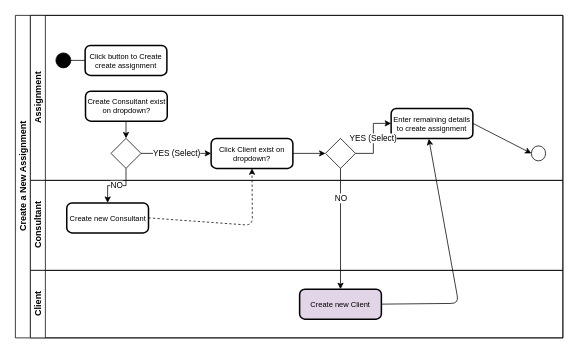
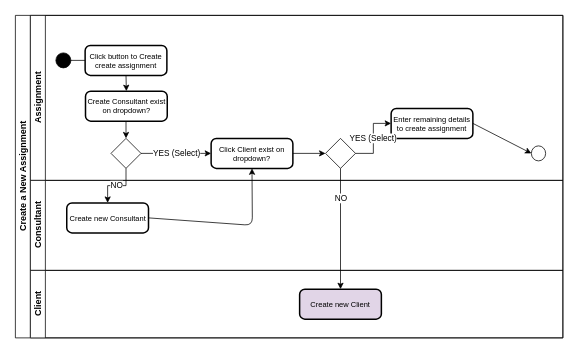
none -> (126, 83)
(224, 223) -> (224, 223)
(448, 245) -> none
